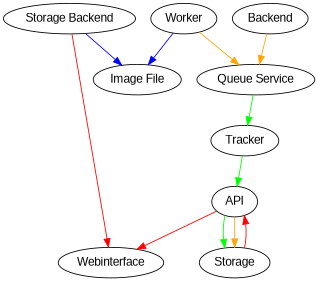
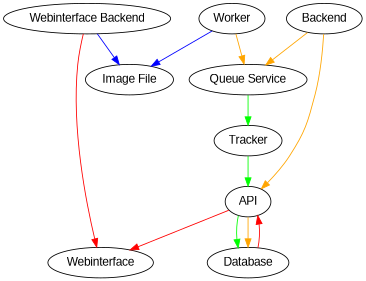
(69, 19) -> (87, 19)
none -> (310, 114)
(235, 263) -> (248, 263)
